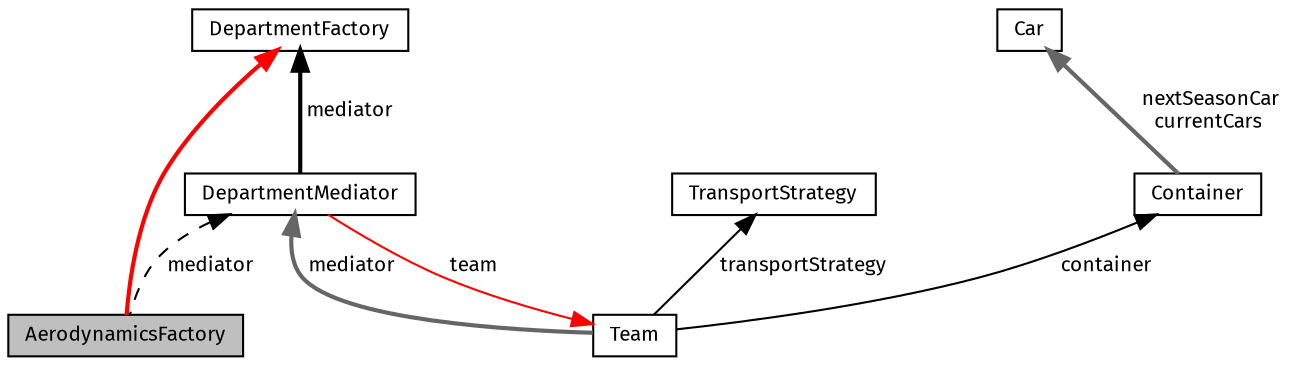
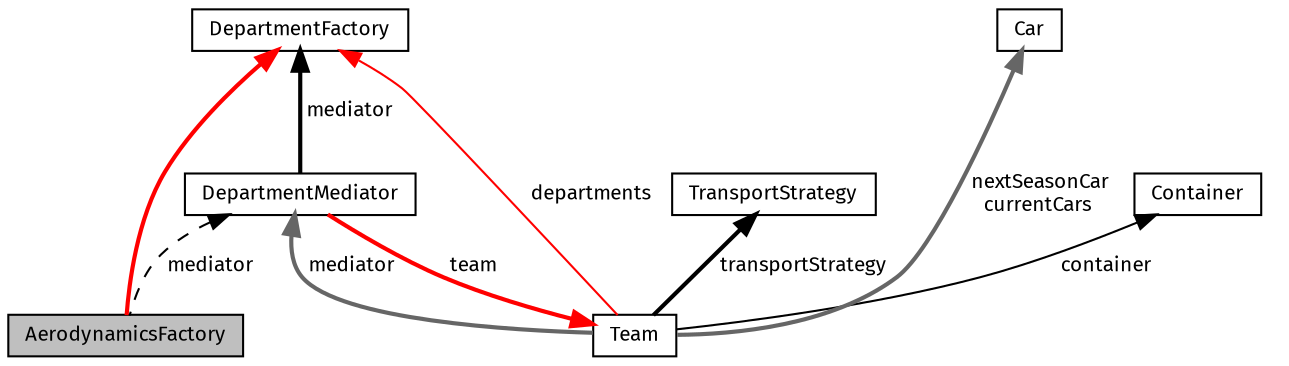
(1121, 119) -> (900, 274)
none -> (493, 182)
(697, 272) -> (697, 272)
(445, 278) -> (445, 278)
